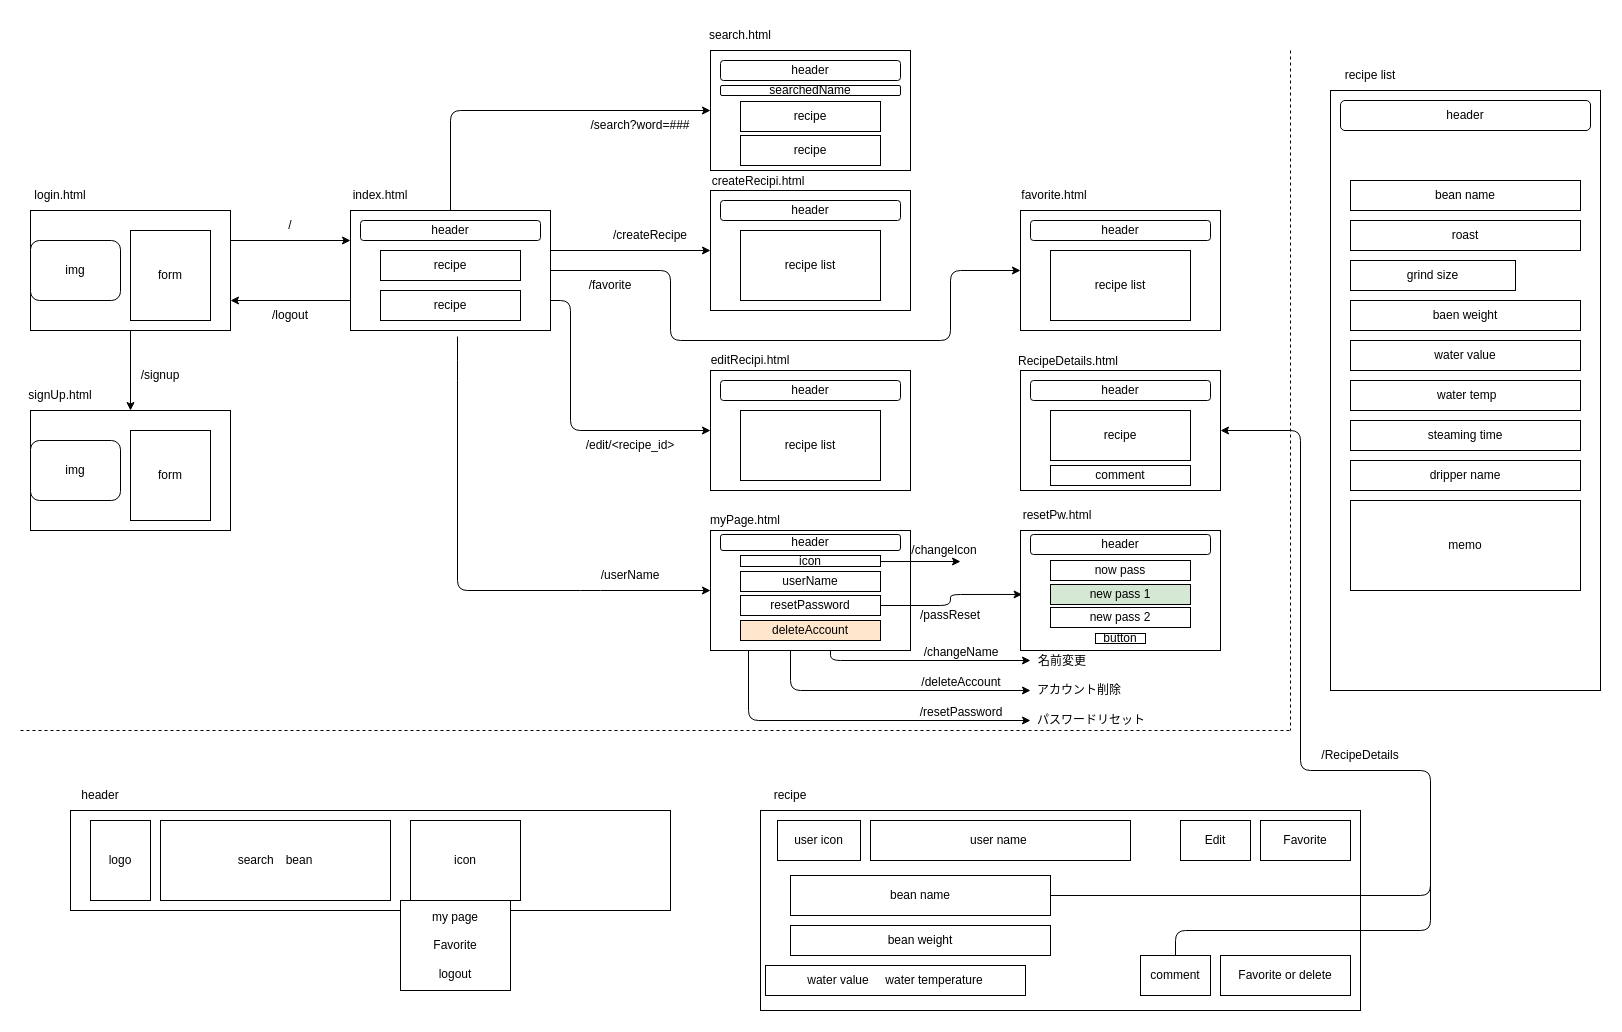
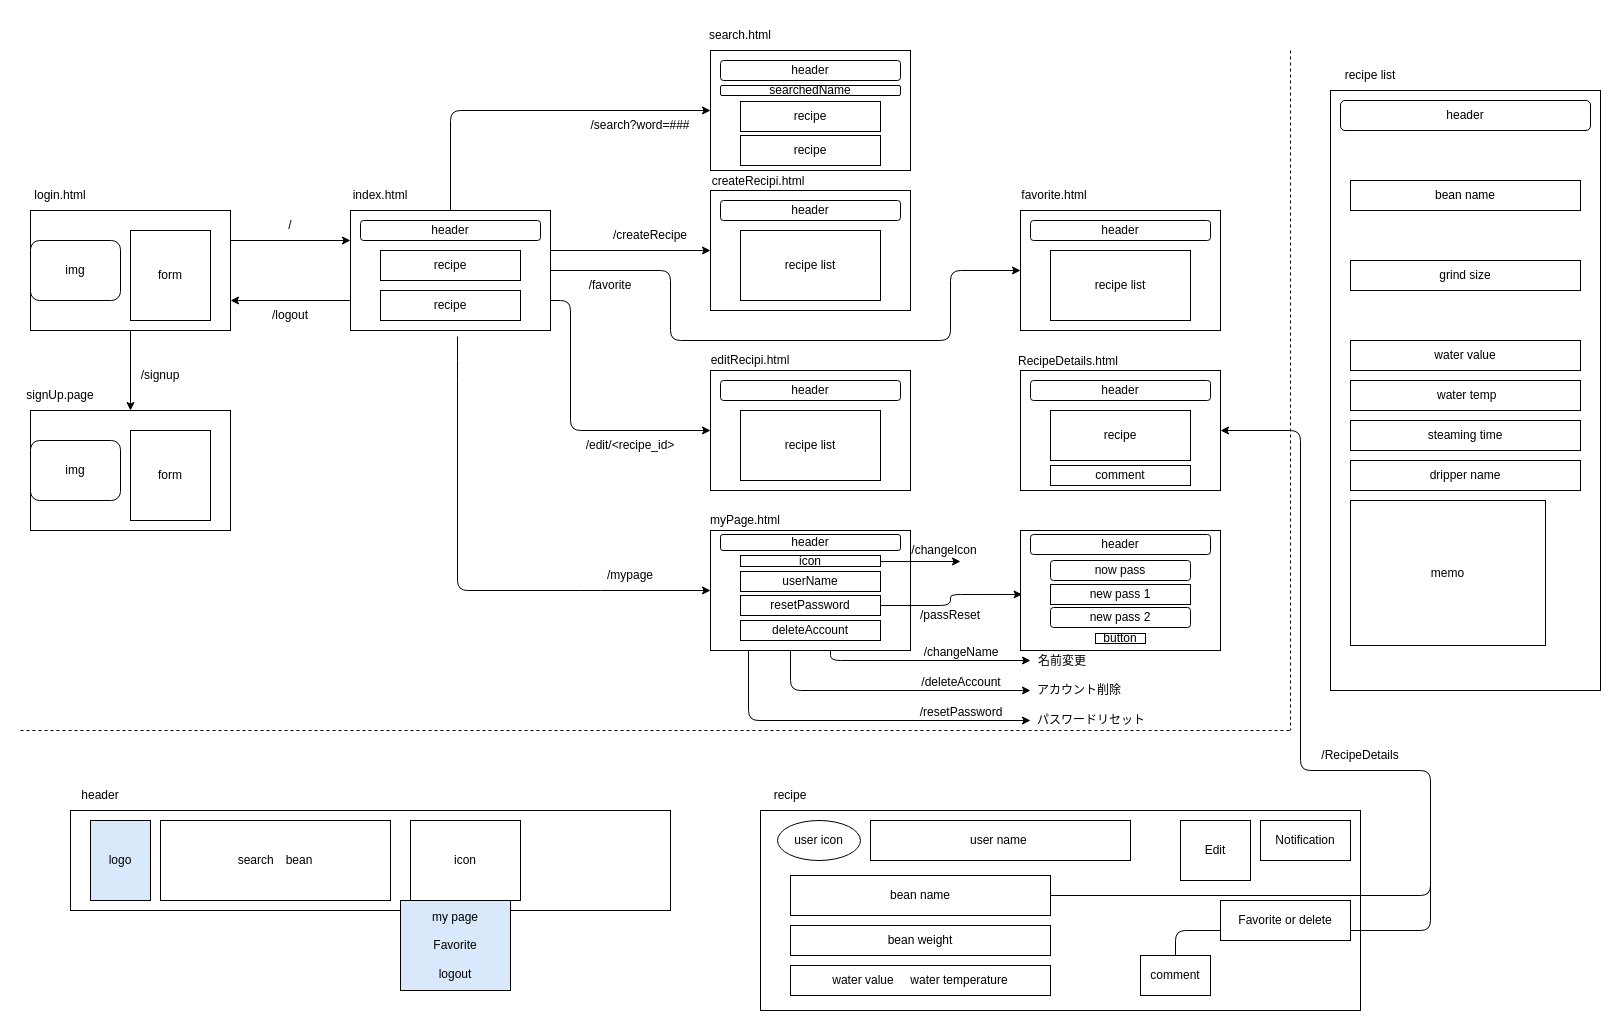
(1466, 236) -> none
(1433, 276) -> (1466, 276)
(1466, 316) -> none
(61, 396) -> (61, 396)
(1058, 516) -> none
(1466, 546) -> (1448, 573)
(1121, 571) -> (1121, 571)
(631, 576) -> (631, 576)
(1121, 595) -> (1121, 595)
(1121, 618) -> (1121, 618)
(811, 631) -> (811, 631)
(819, 841) -> (819, 841)
(1216, 841) -> (1216, 851)
(1306, 841) -> (1306, 841)
(121, 861) -> (121, 861)
(456, 946) -> (456, 946)
(1286, 976) -> (1286, 921)
(896, 981) -> (921, 981)
